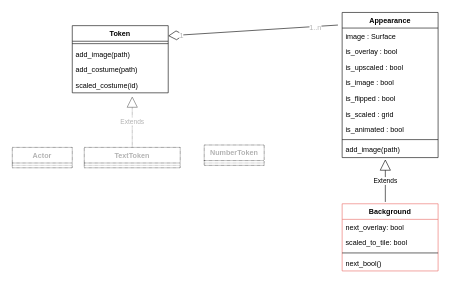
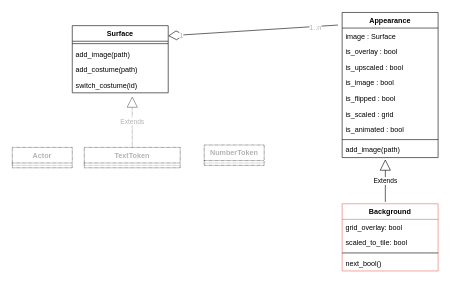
(120, 34) -> (120, 34)
(110, 85) -> (110, 85)
(378, 227) -> (377, 227)
